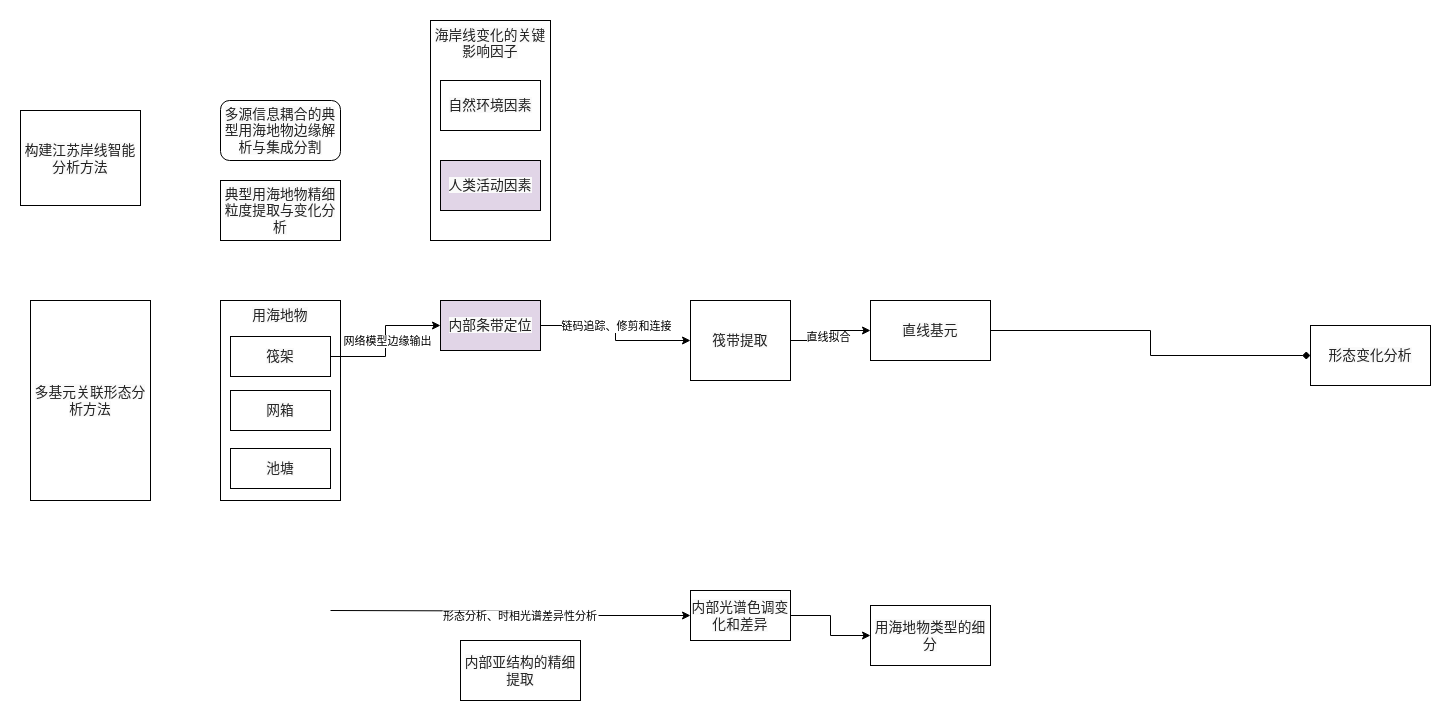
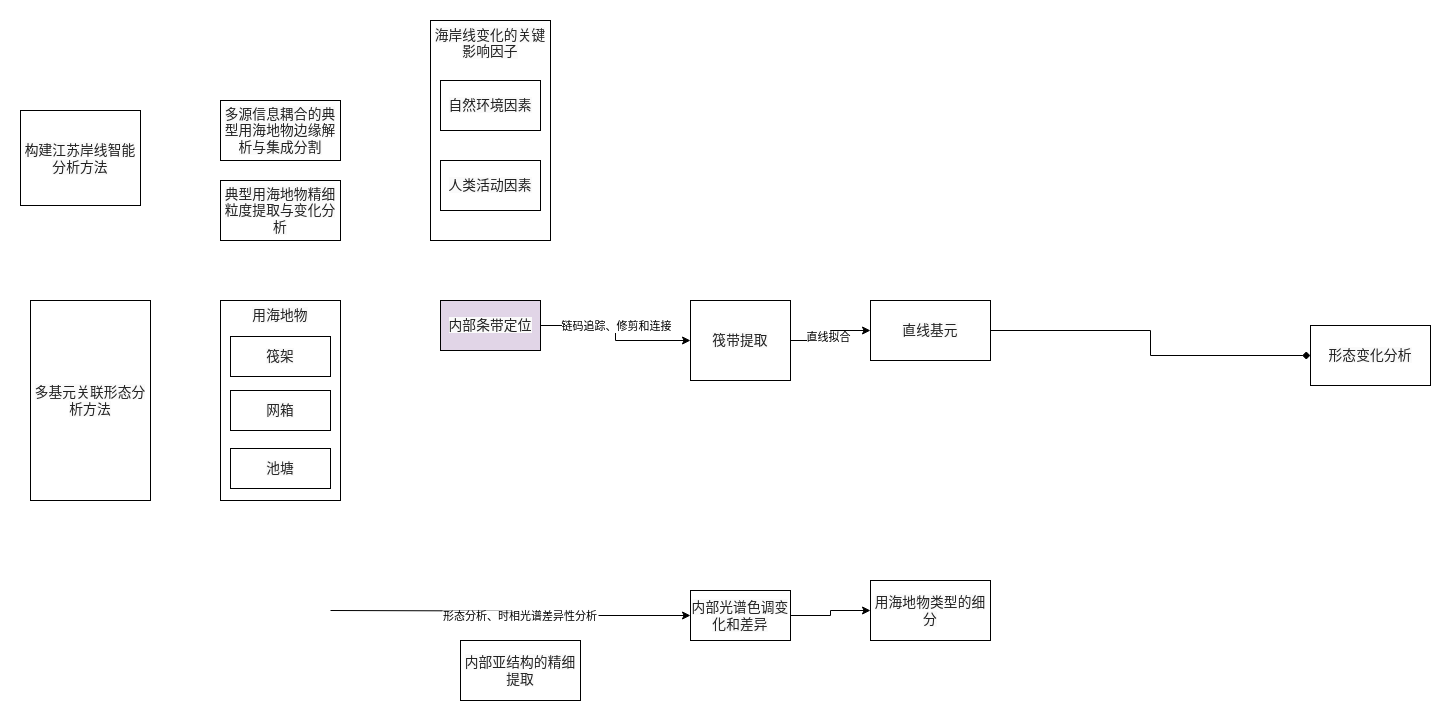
(281, 131) -> (281, 131)
(491, 186) -> (491, 186)
(386, 345) -> none
(931, 636) -> (931, 611)
